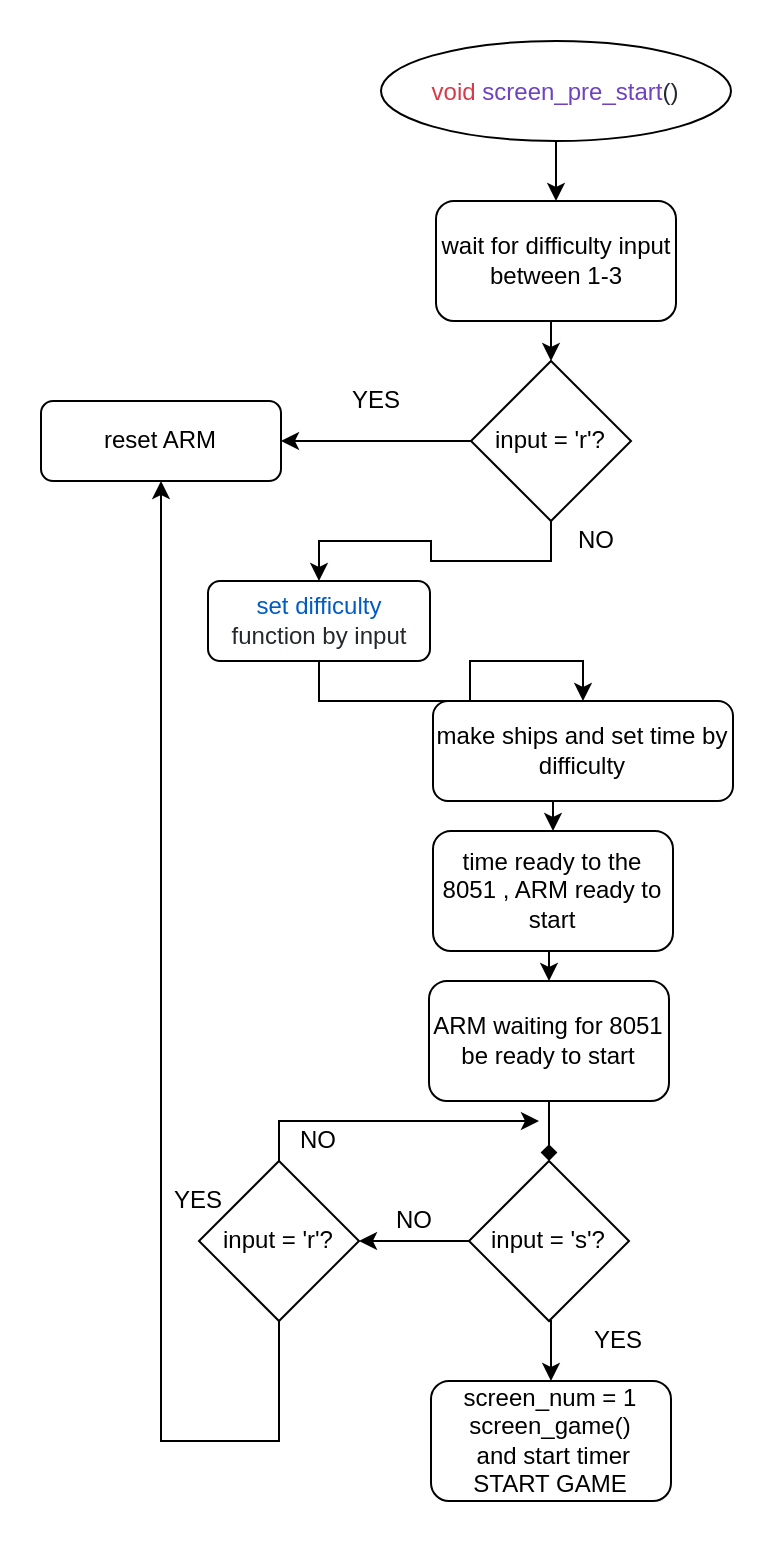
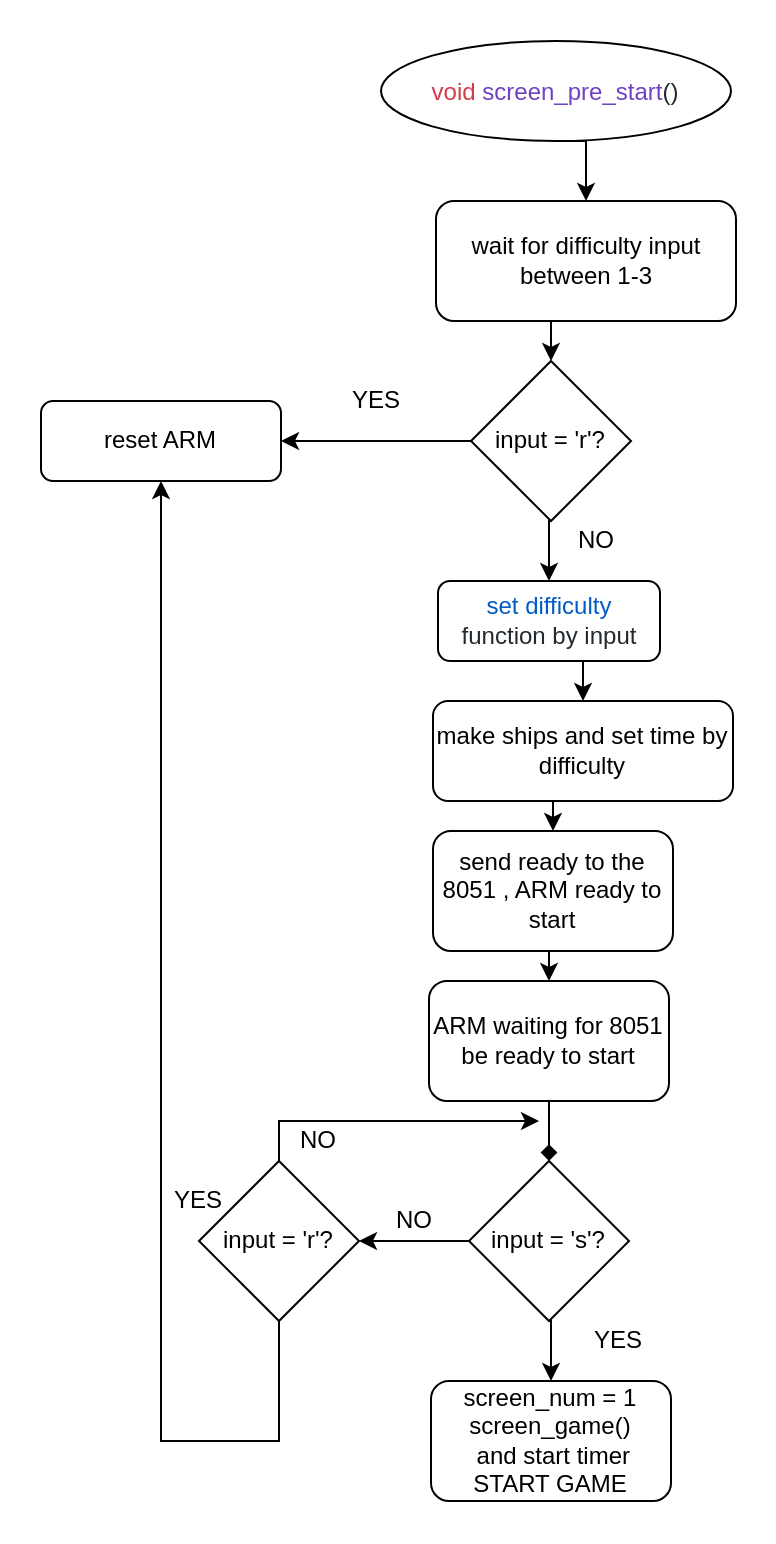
(556, 261) -> (586, 261)
(319, 621) -> (549, 621)
(553, 891) -> (553, 891)
